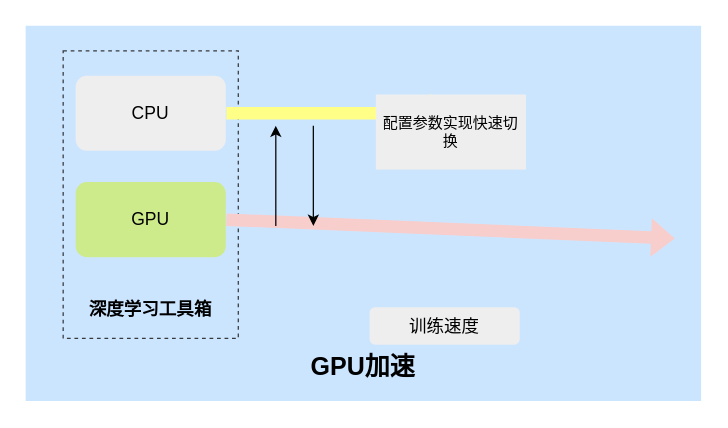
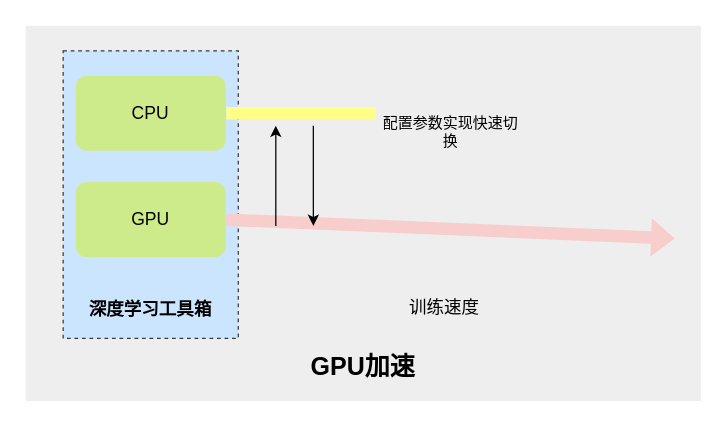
(151, 113) -> (151, 113)
(363, 213) -> (363, 213)
(444, 326) -> (444, 307)
